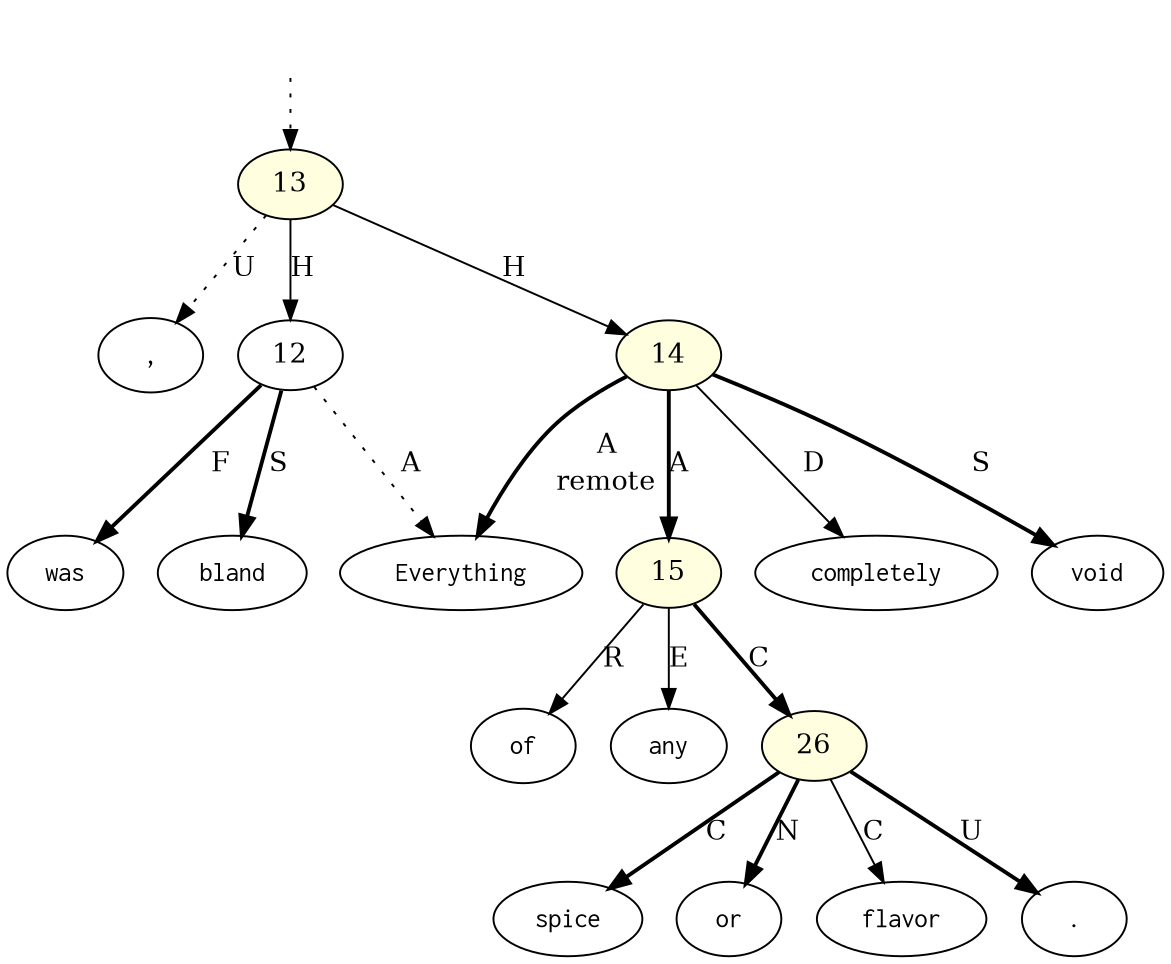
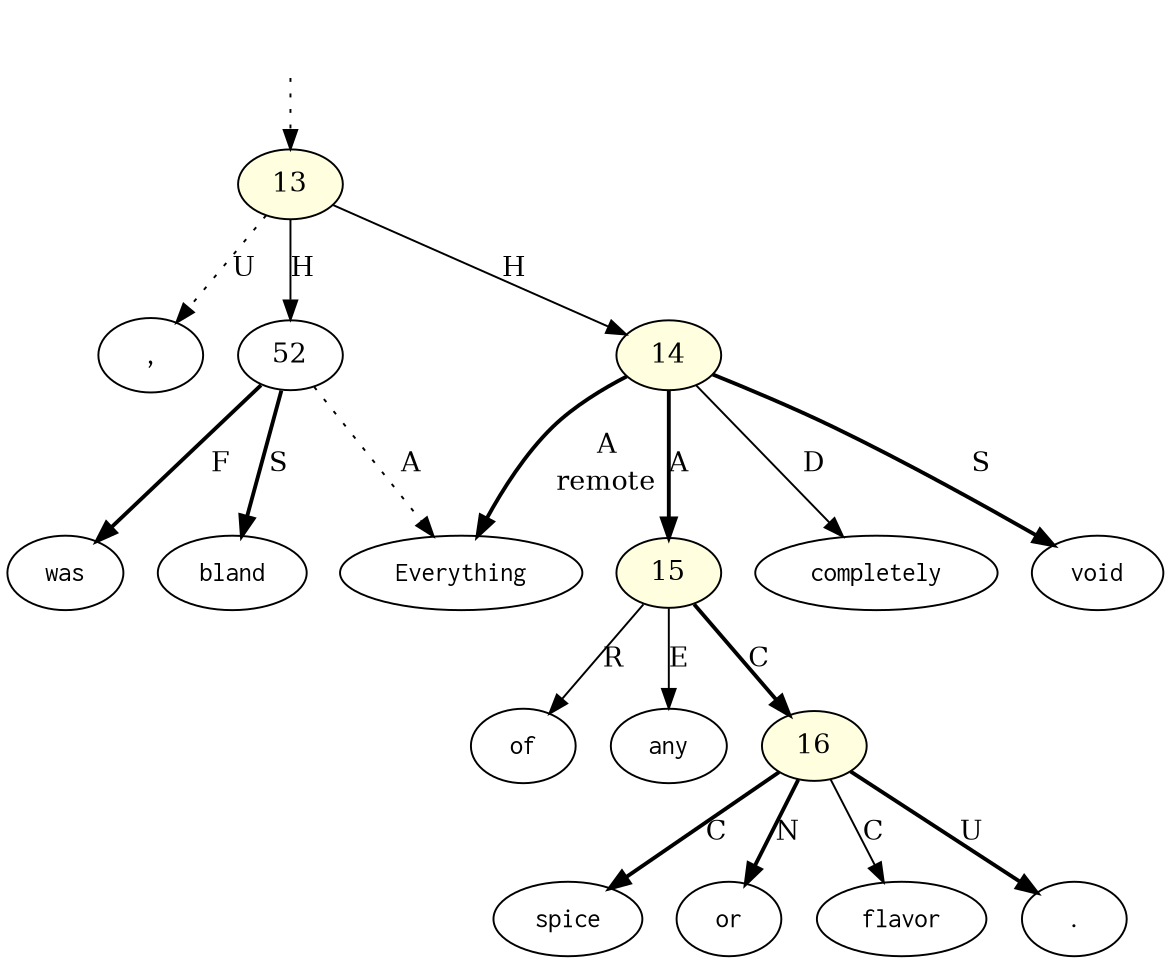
(290, 355) -> (290, 355)
(814, 746) -> (814, 746)
